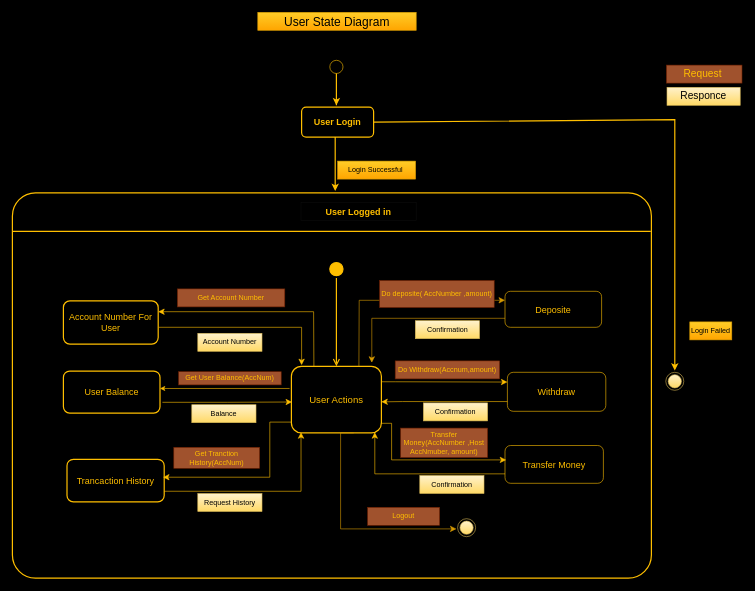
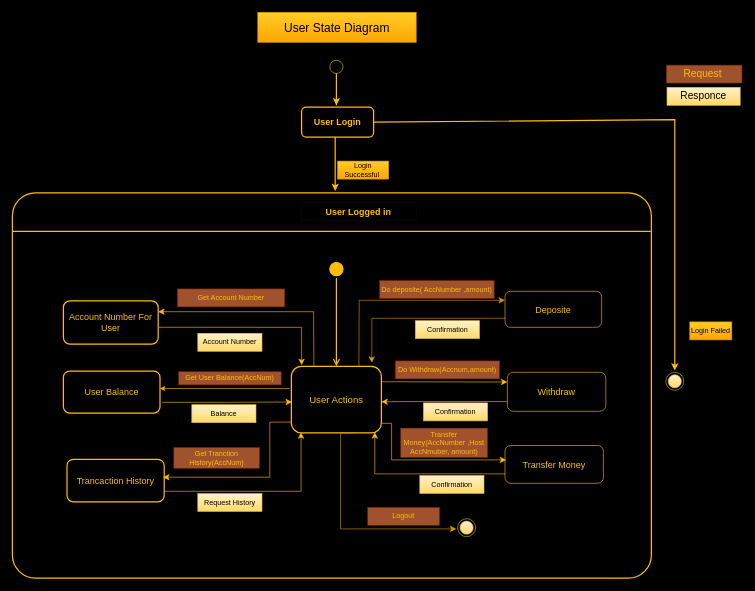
(337, 21) -> (337, 27)
(377, 170) -> (363, 170)
(437, 294) -> (437, 290)
